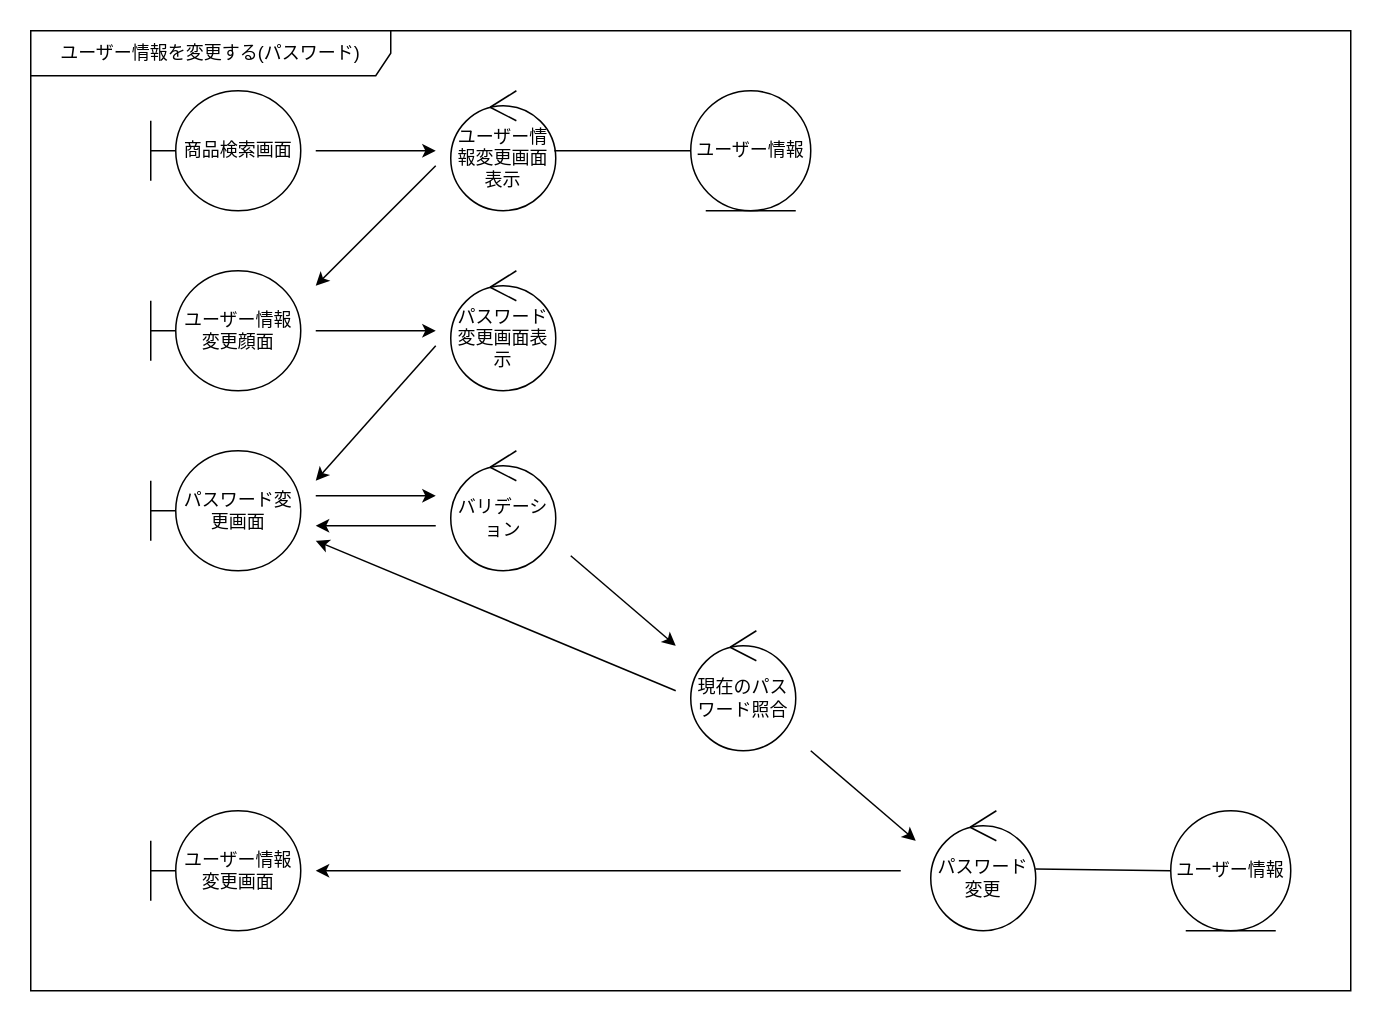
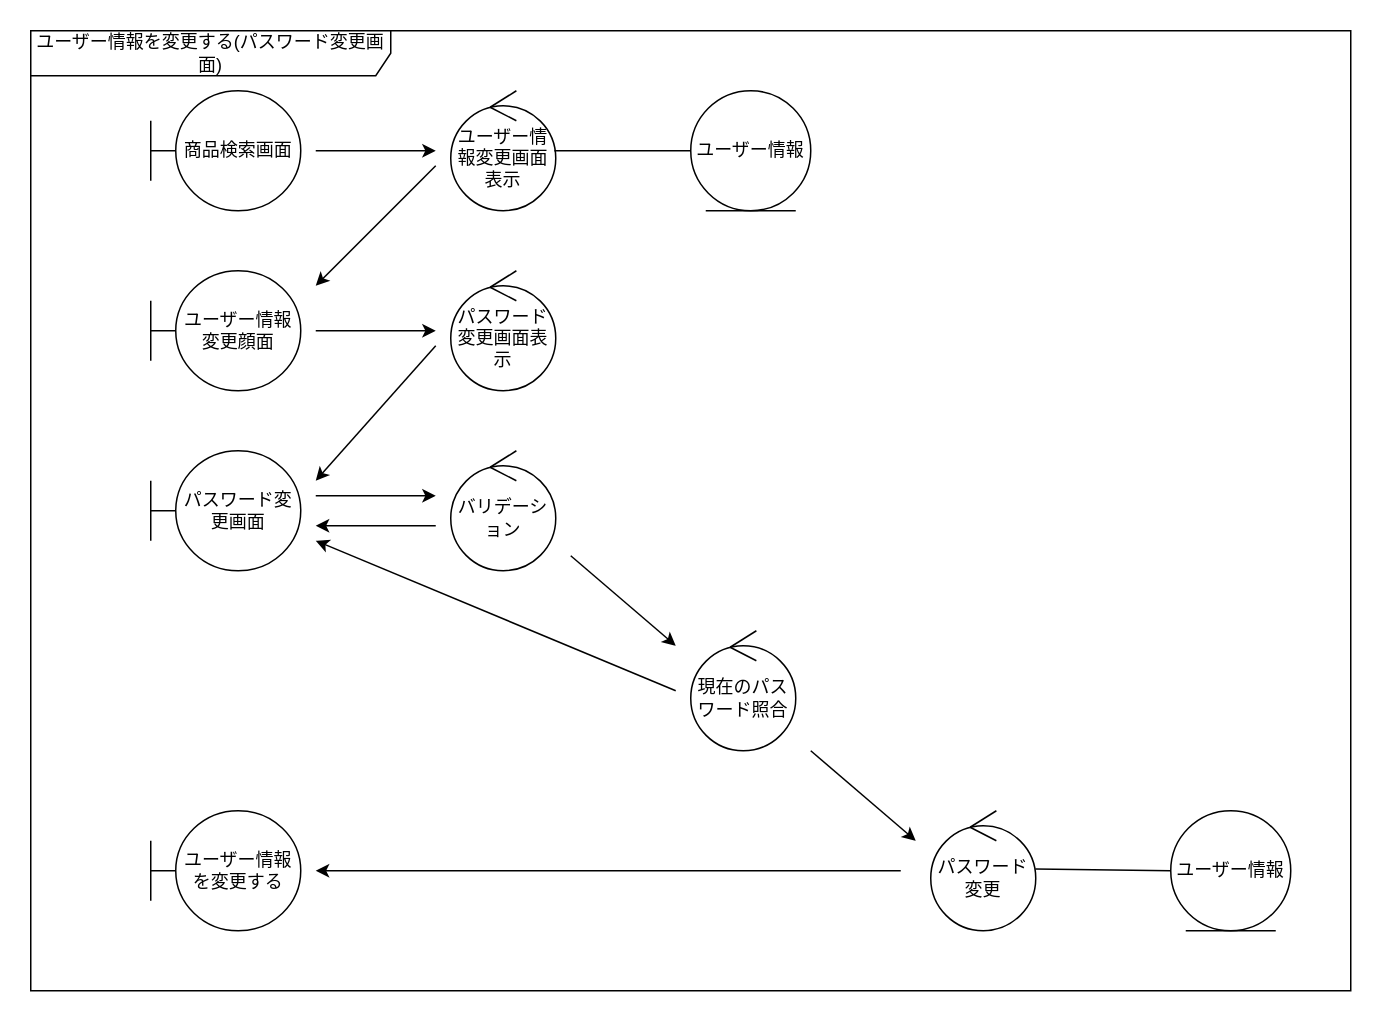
(211, 53) -> (211, 53)
(239, 871) -> (239, 871)
